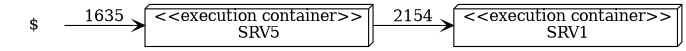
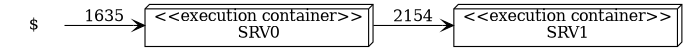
(259, 25) -> (259, 25)
